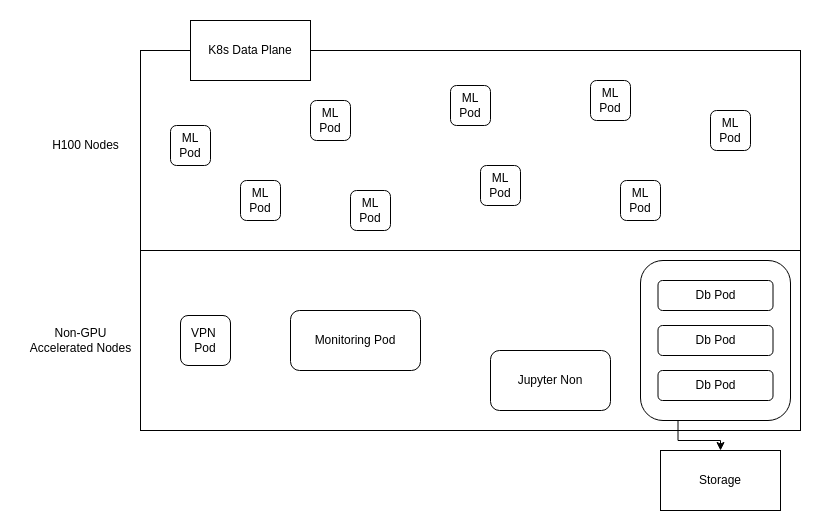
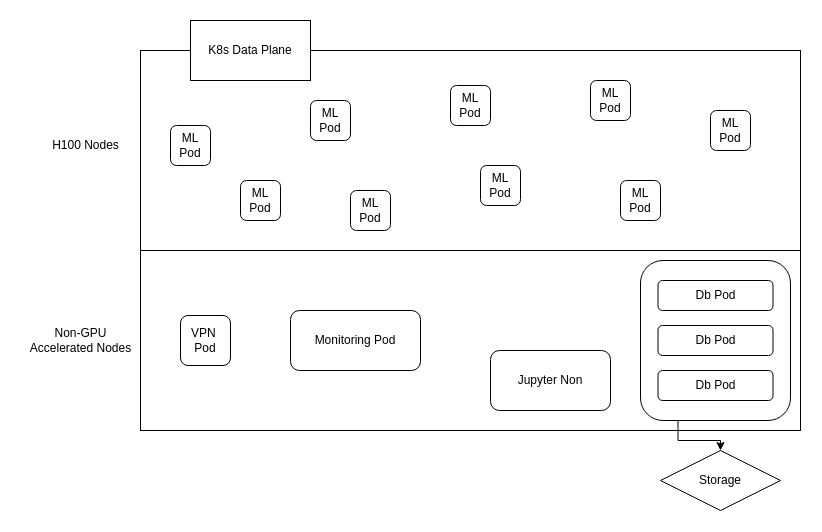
(721, 481) -> (721, 481)
